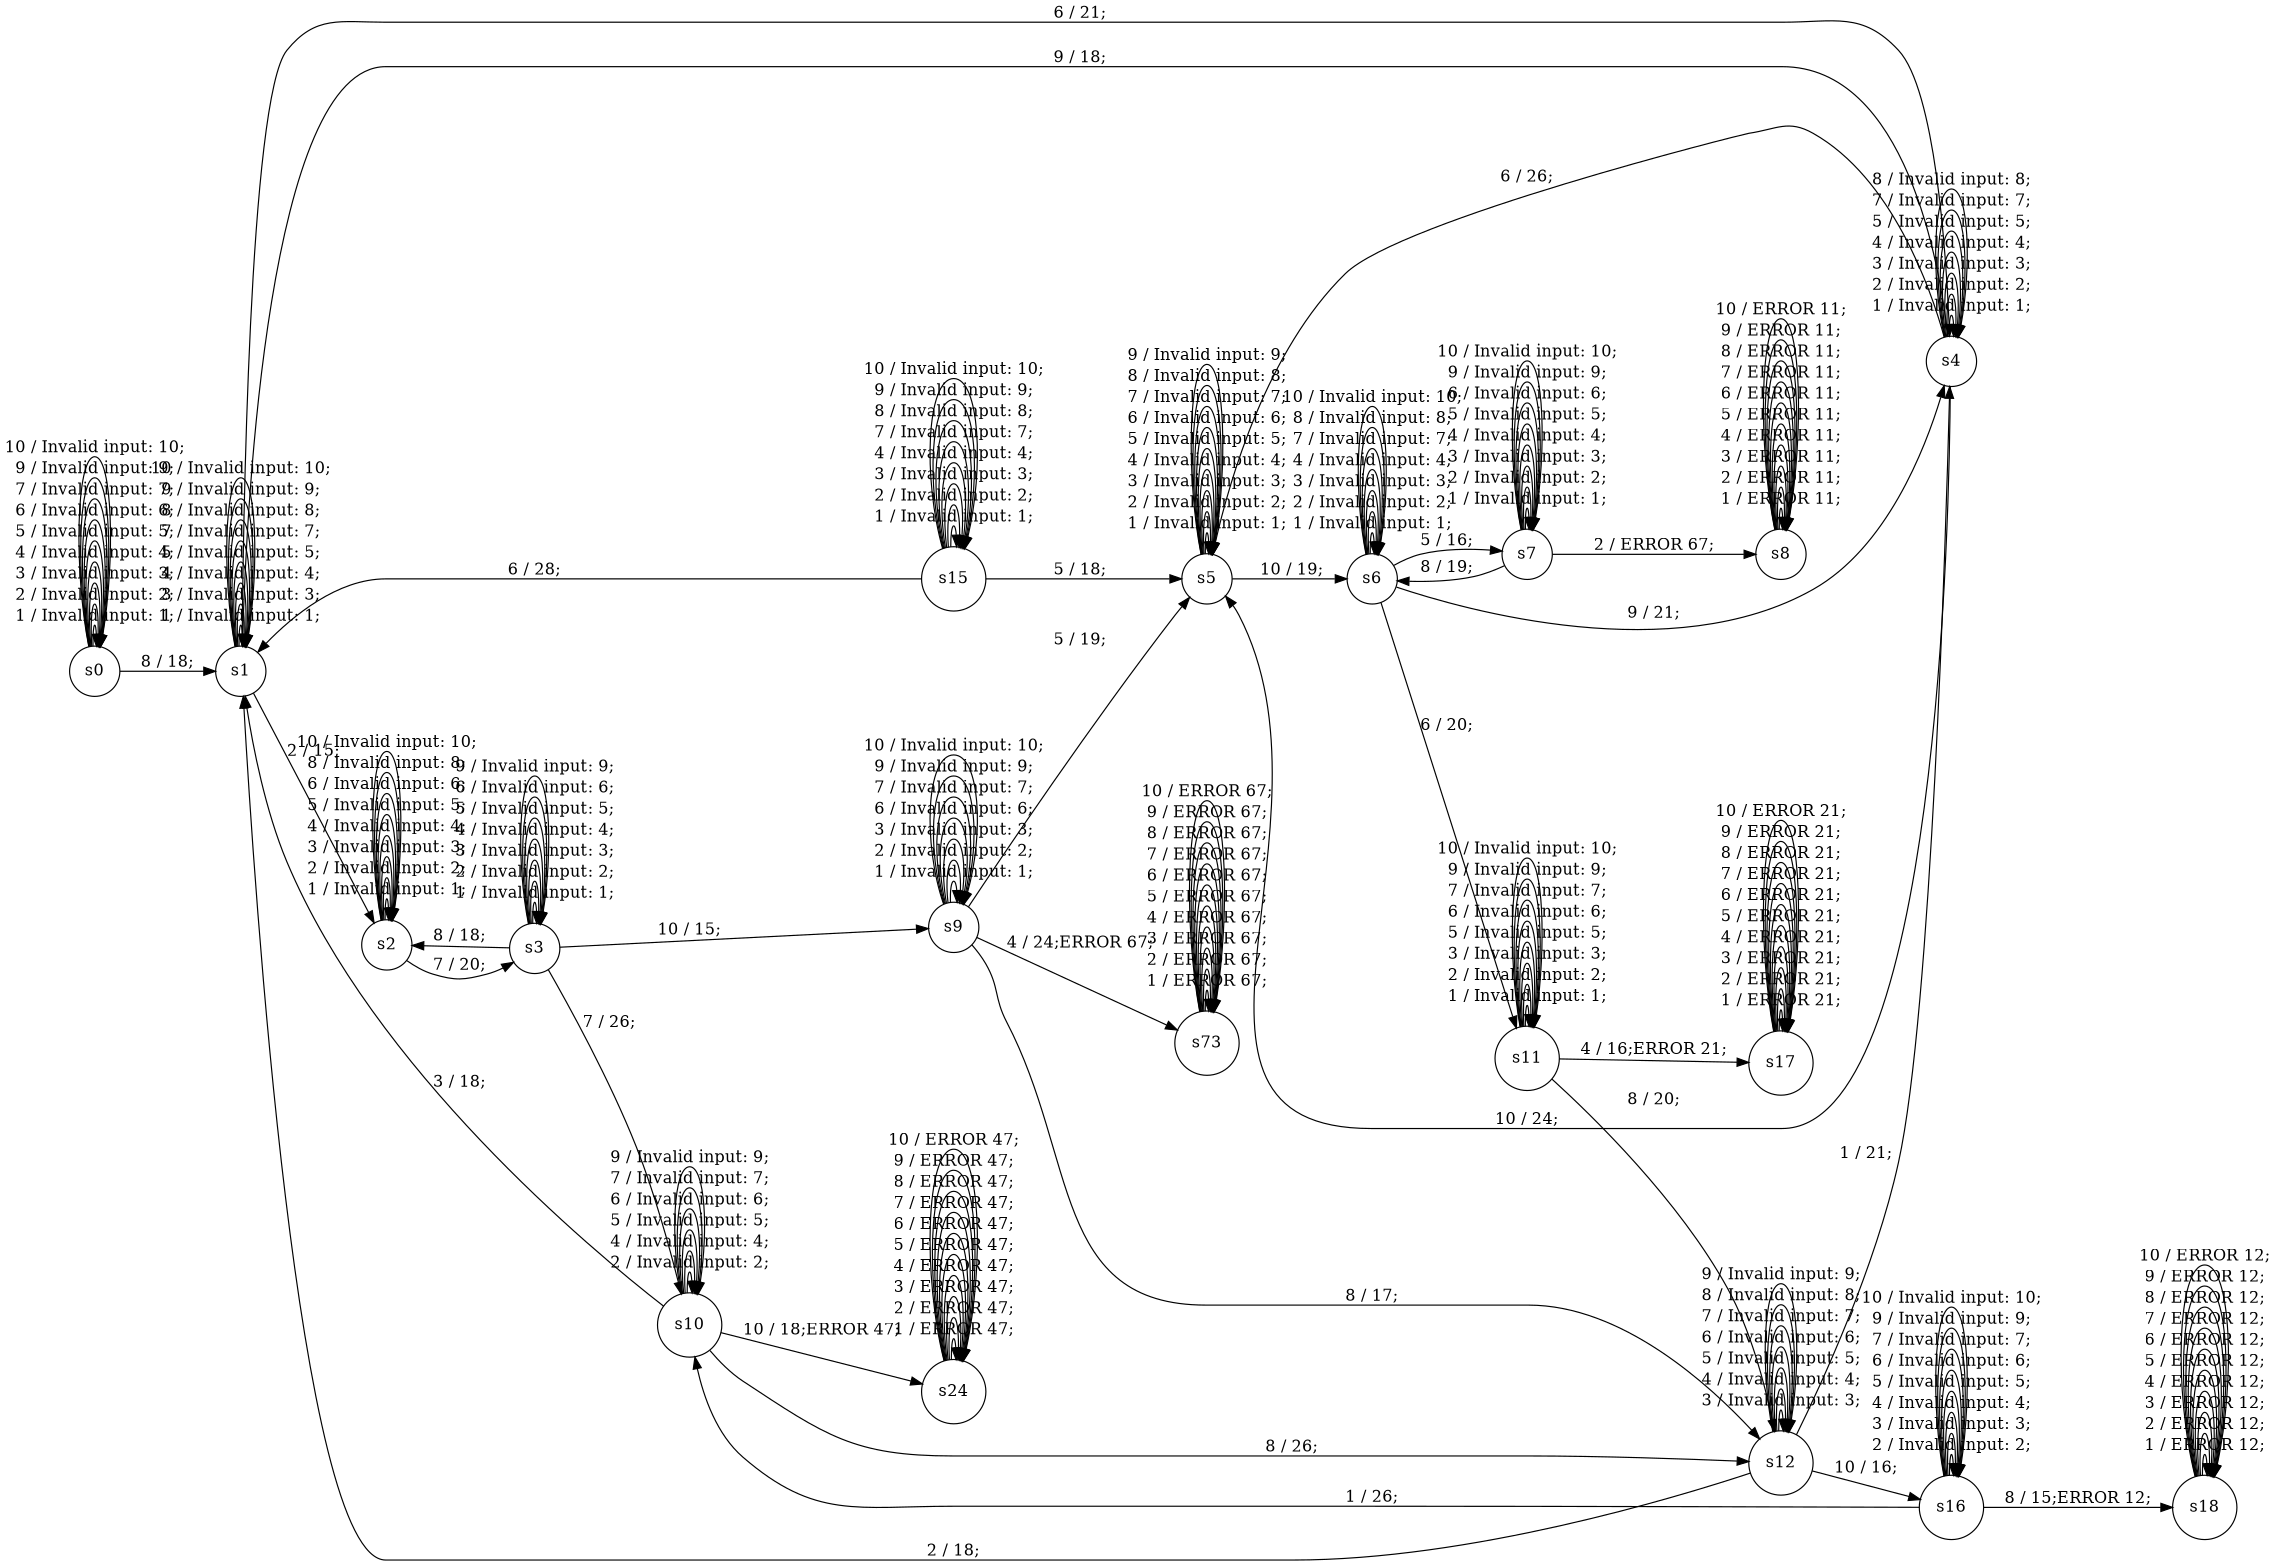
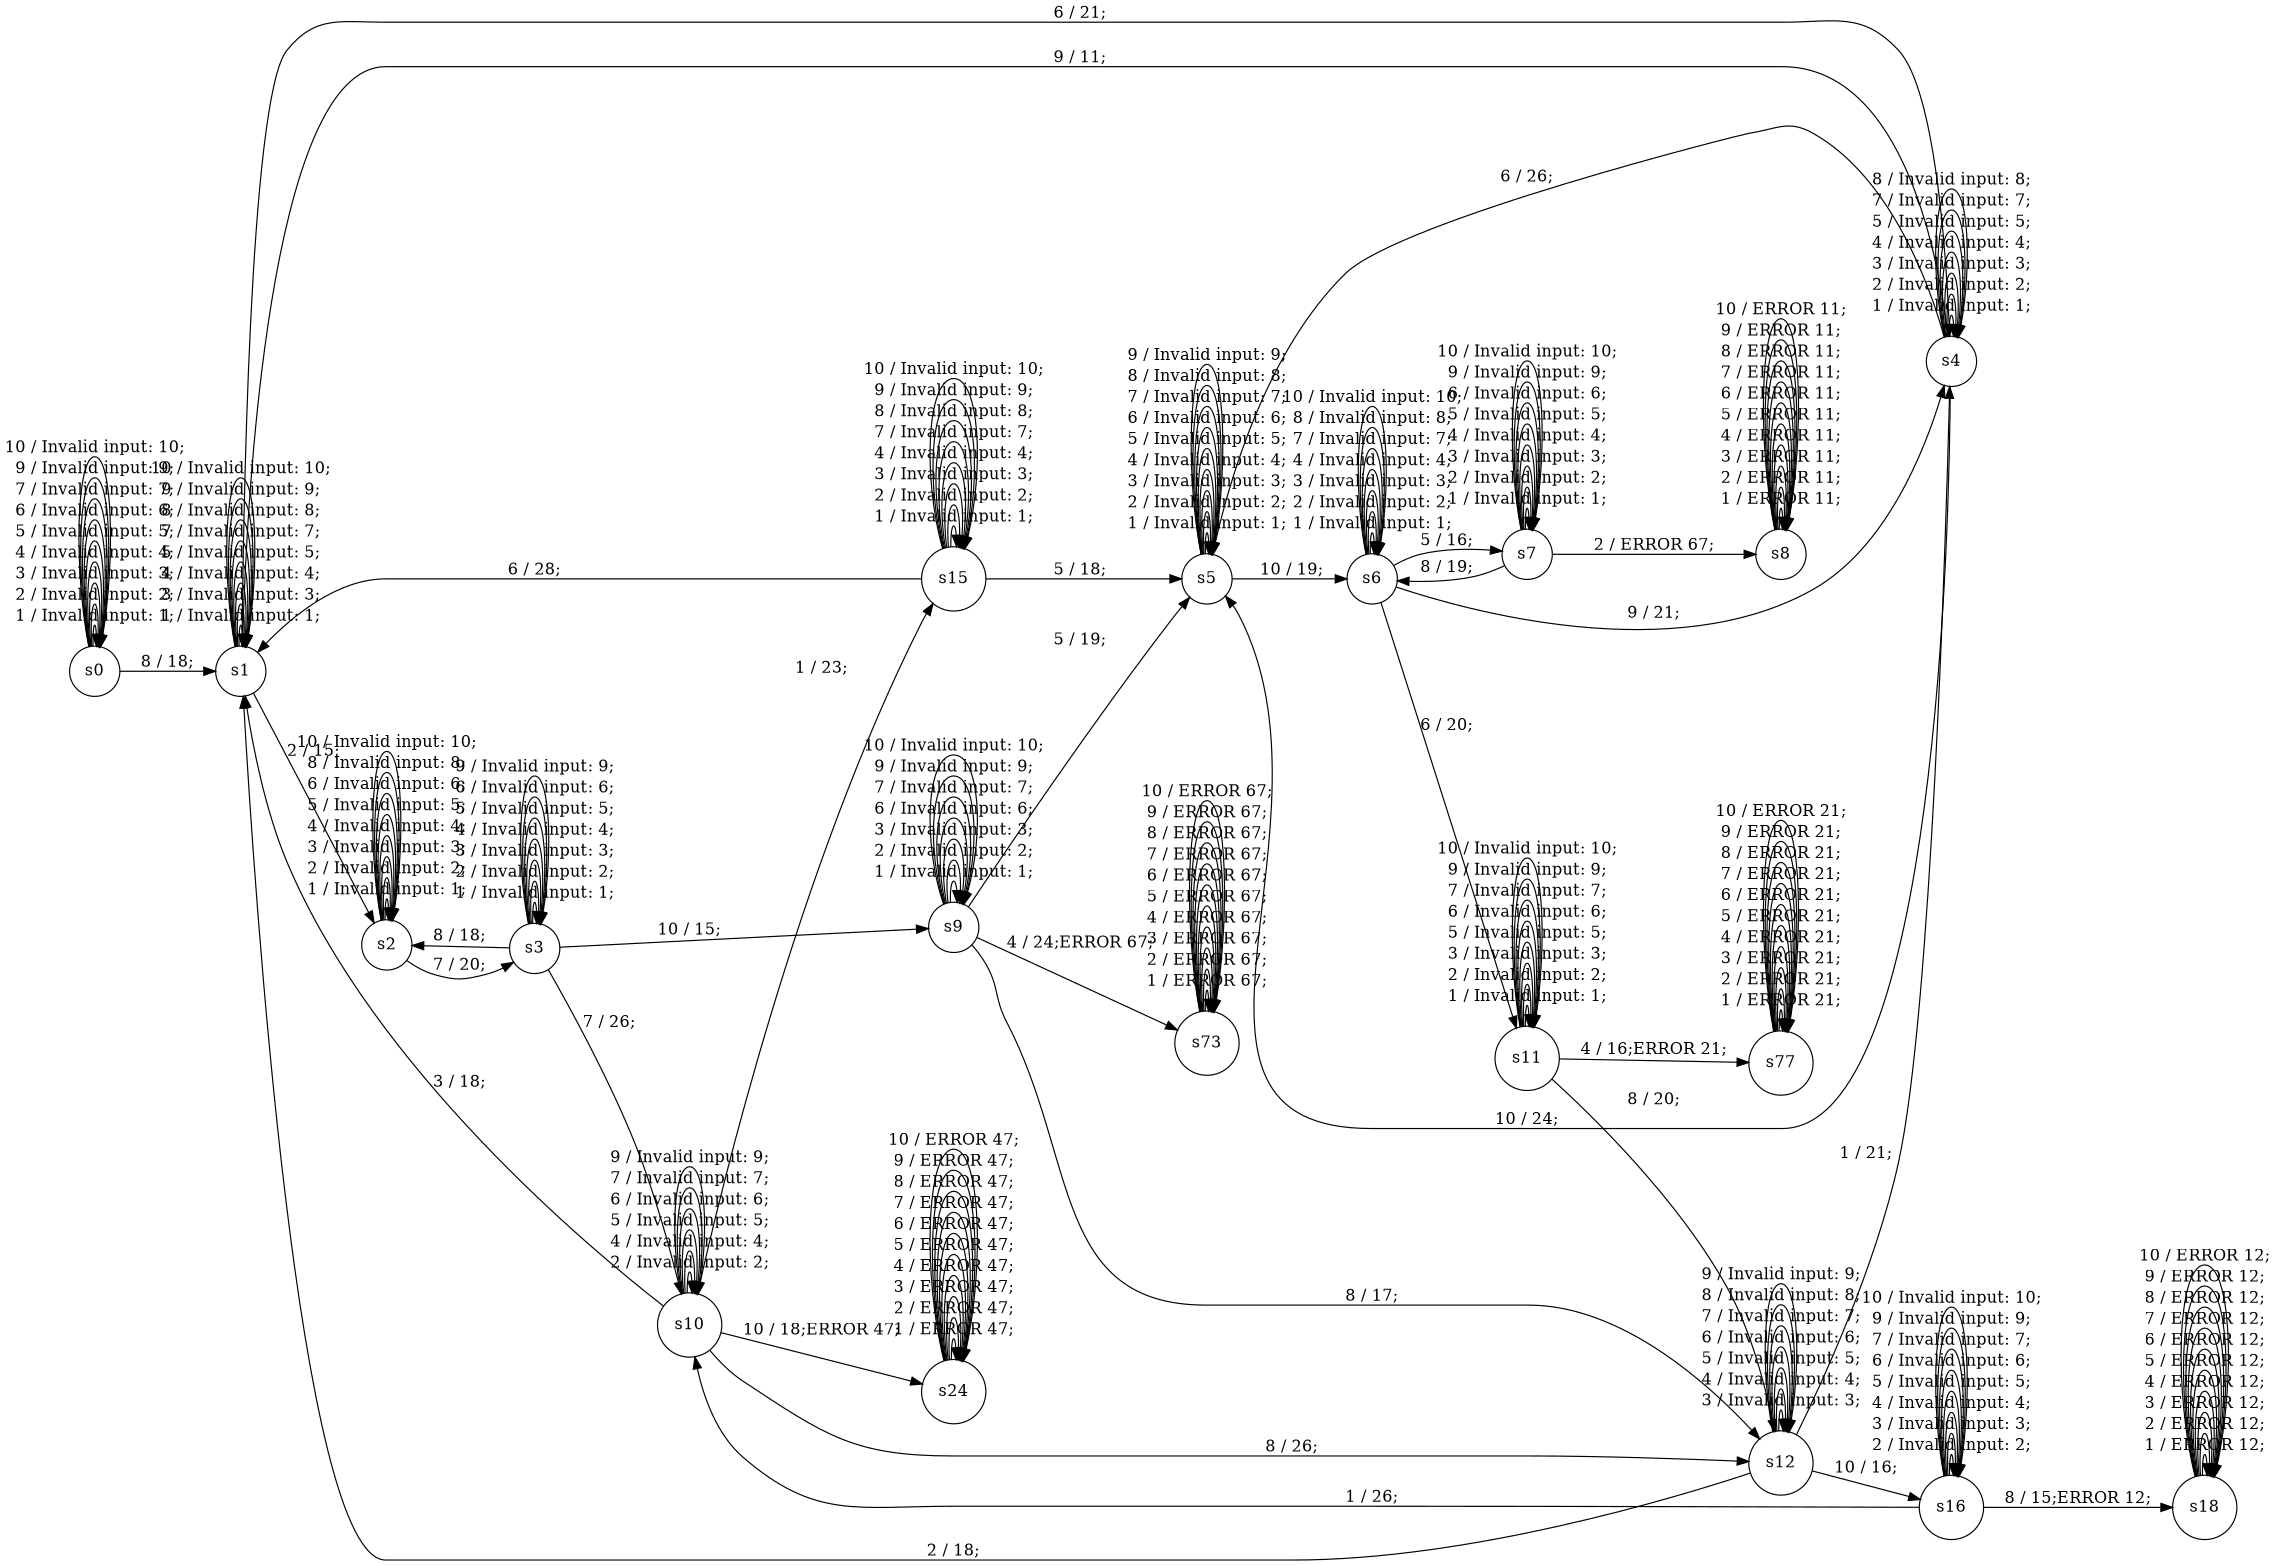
(1080, 58) -> (1080, 58)
none -> (792, 947)
(1781, 1063) -> (1781, 1063)
